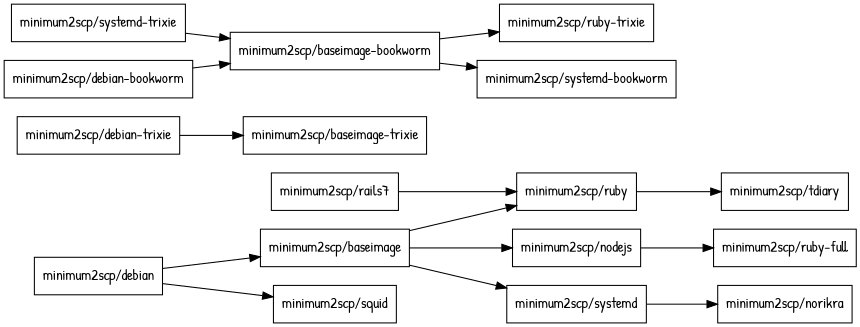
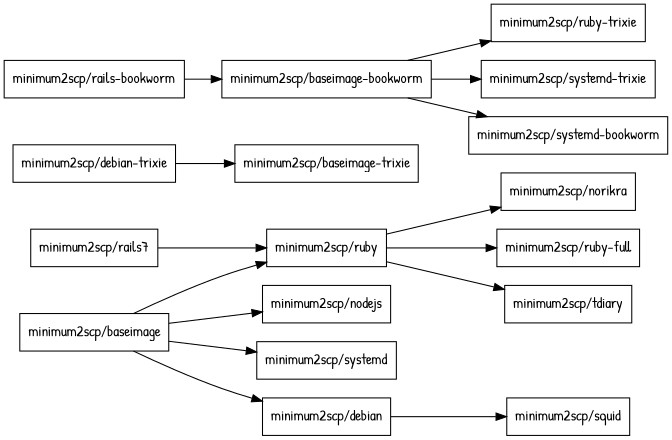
(202, 35) -> (451, 79)
(98, 79) -> (94, 79)
(672, 248) -> (436, 248)
(206, 263) -> (192, 377)
(677, 304) -> (439, 222)
